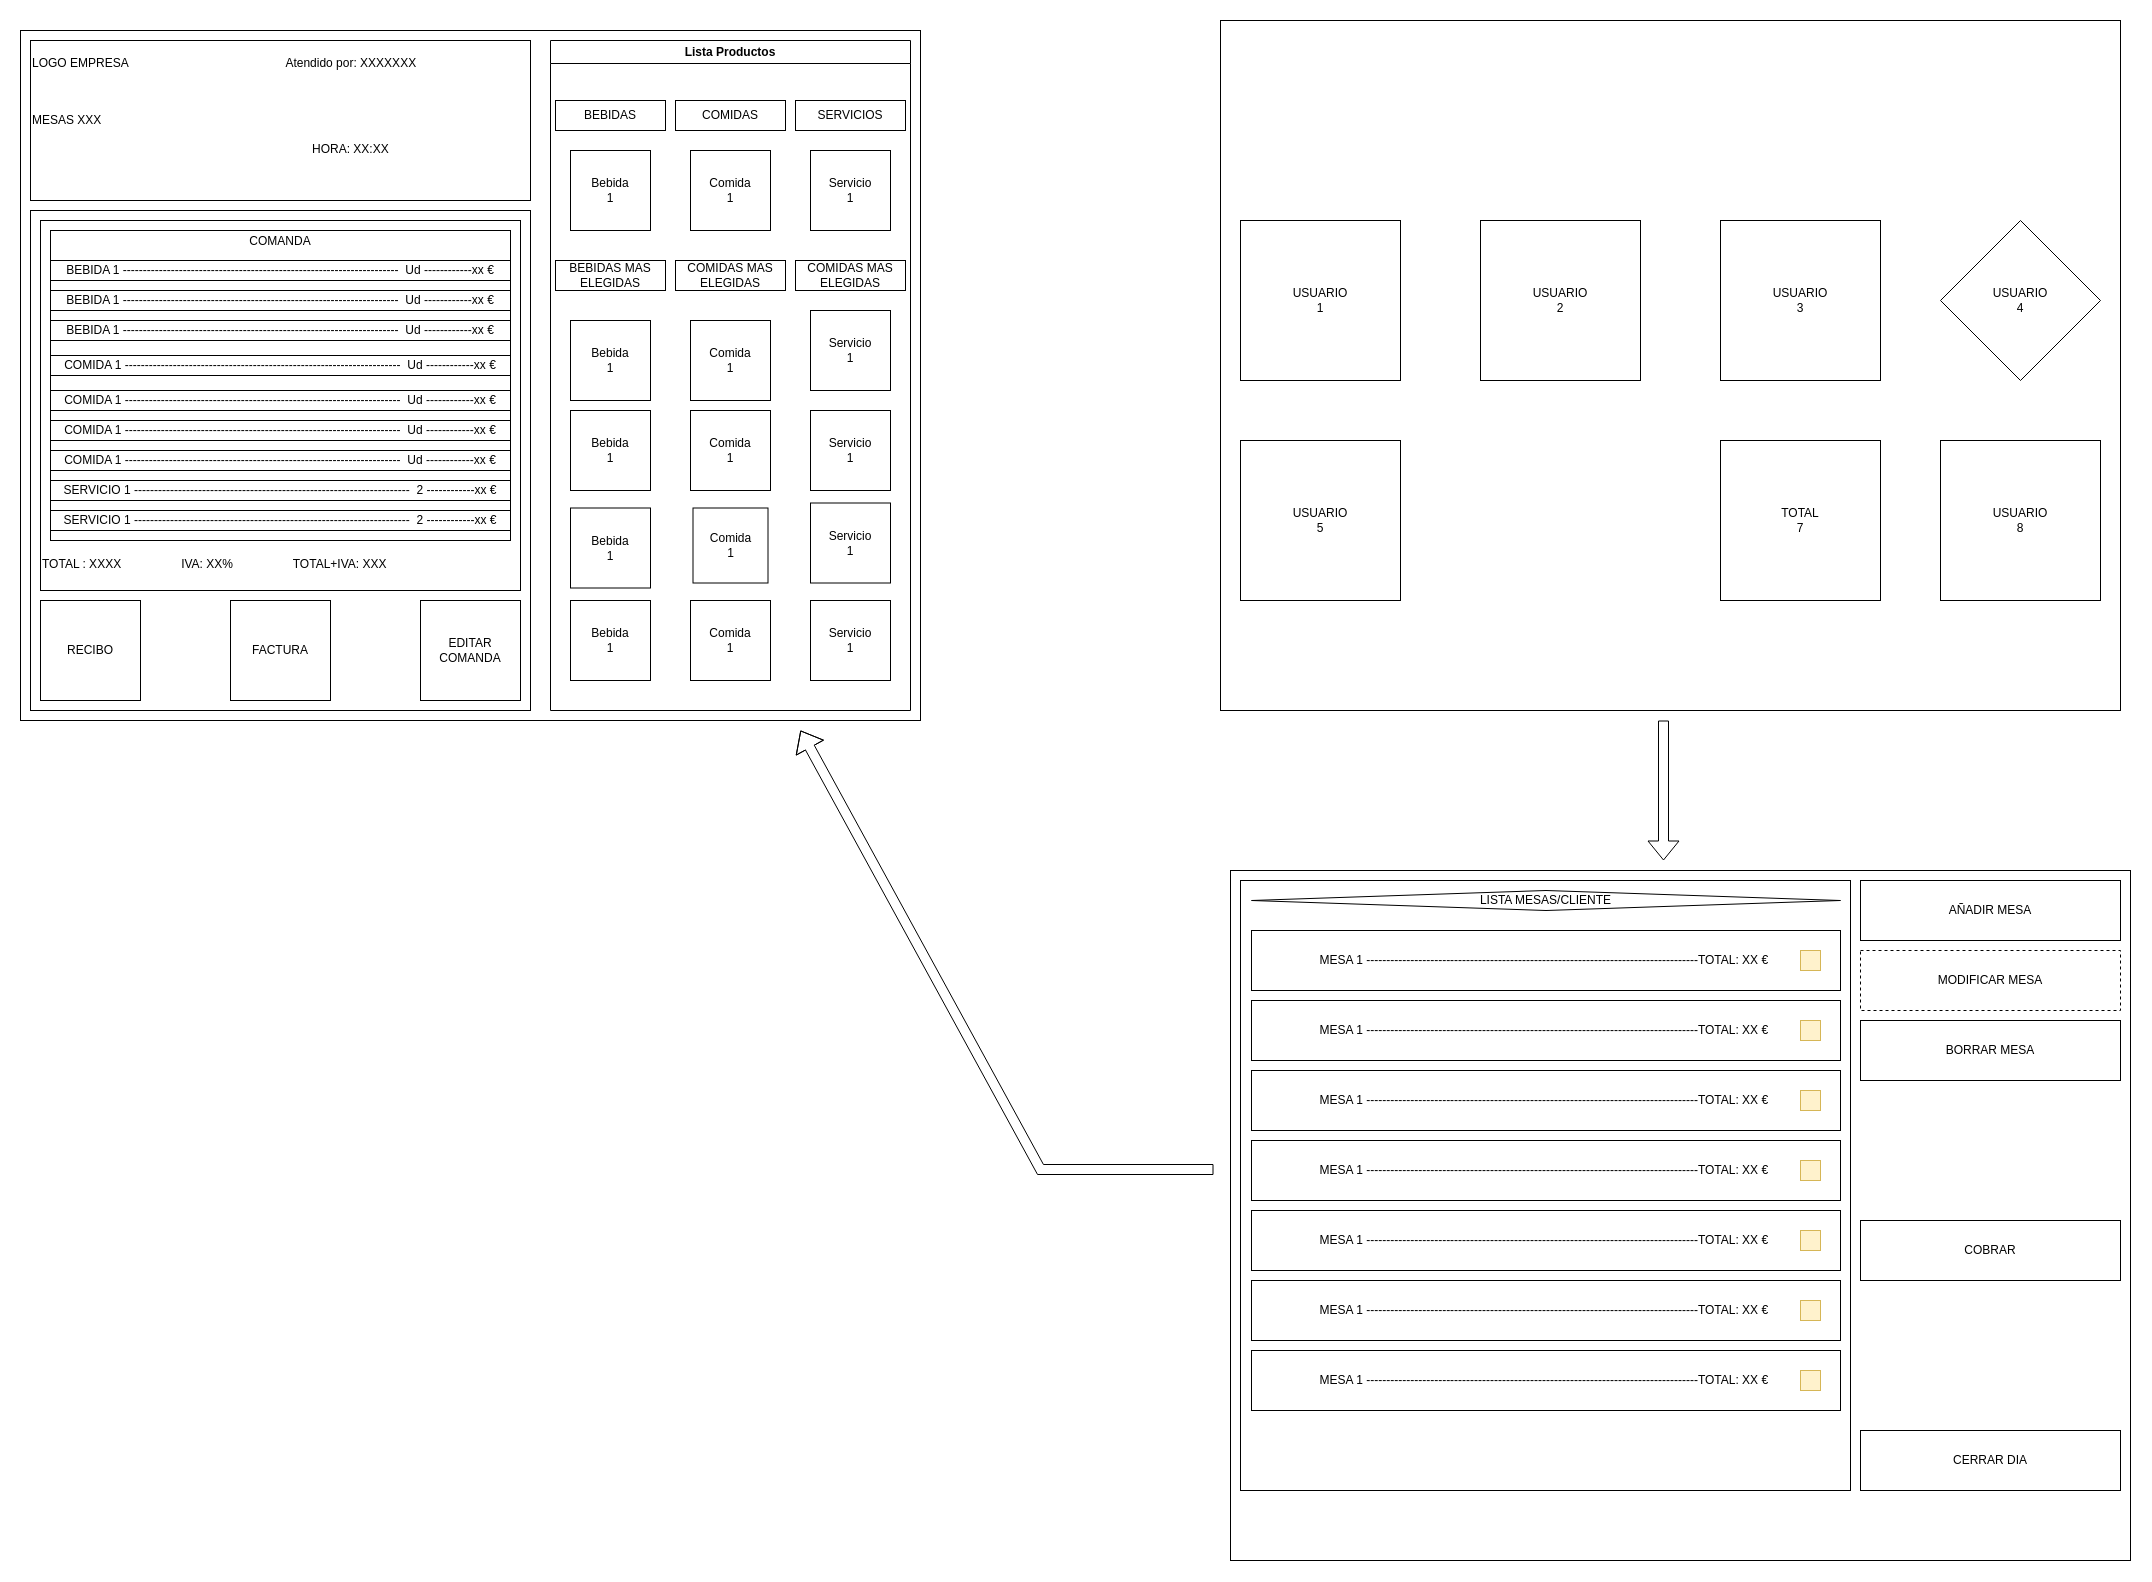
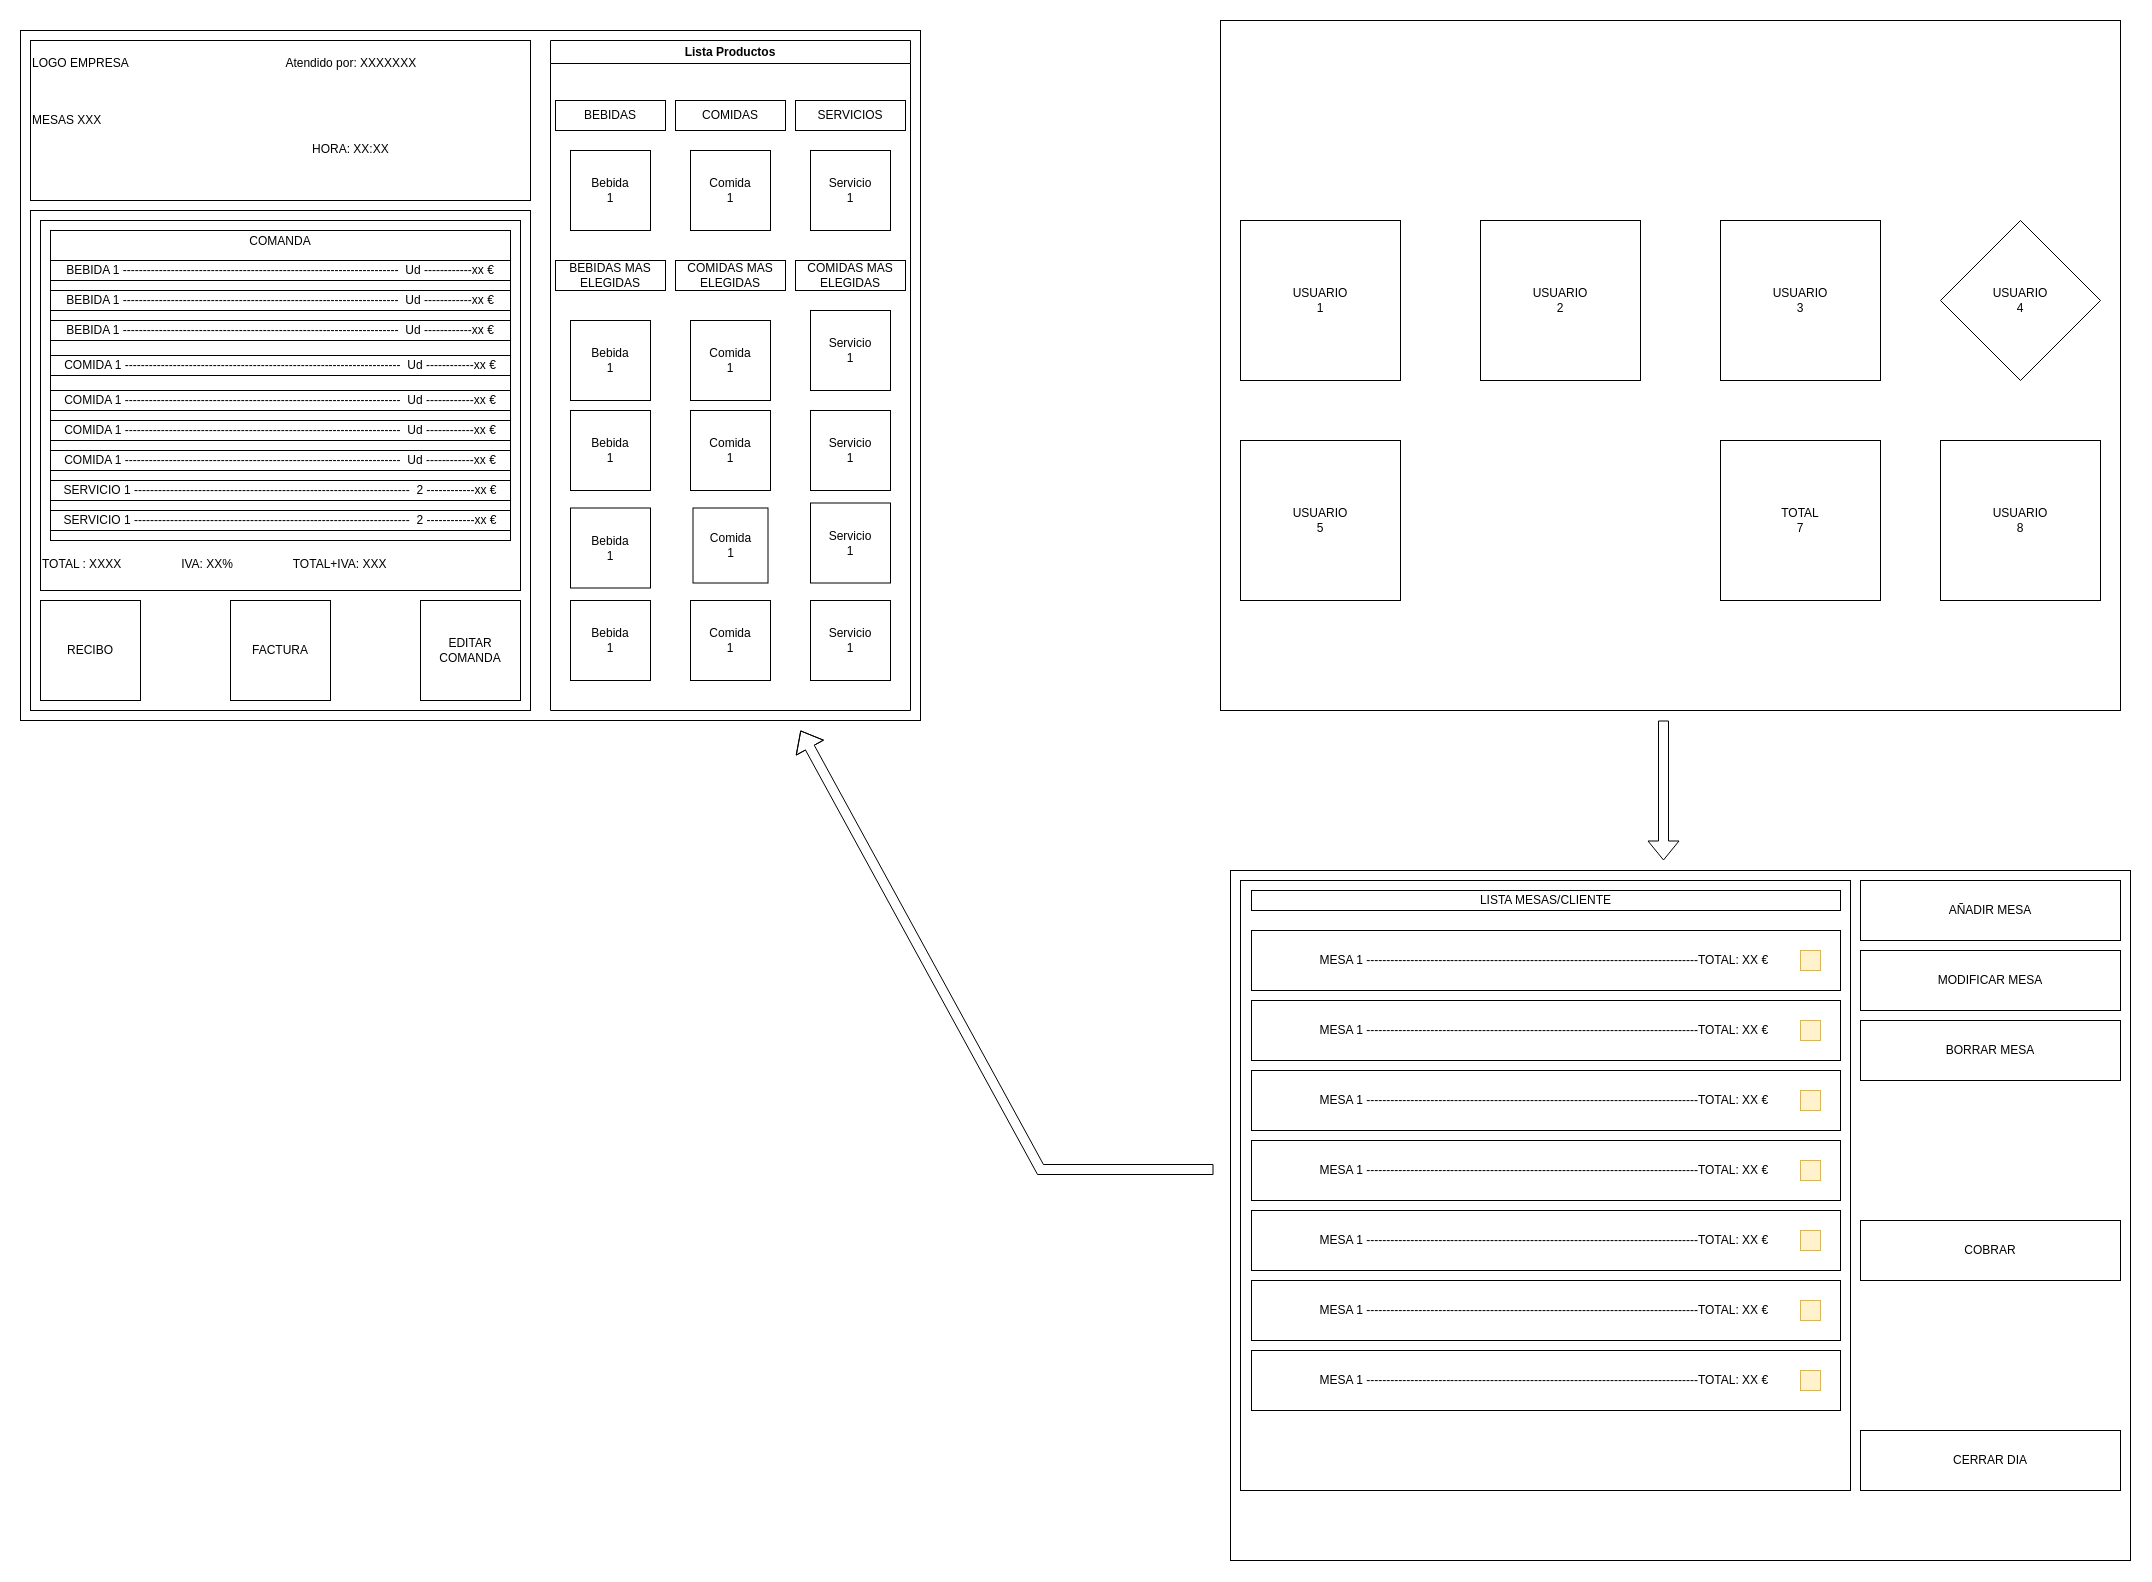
(1546, 901) -> (1546, 901)
(1991, 981) -> (1991, 981)
